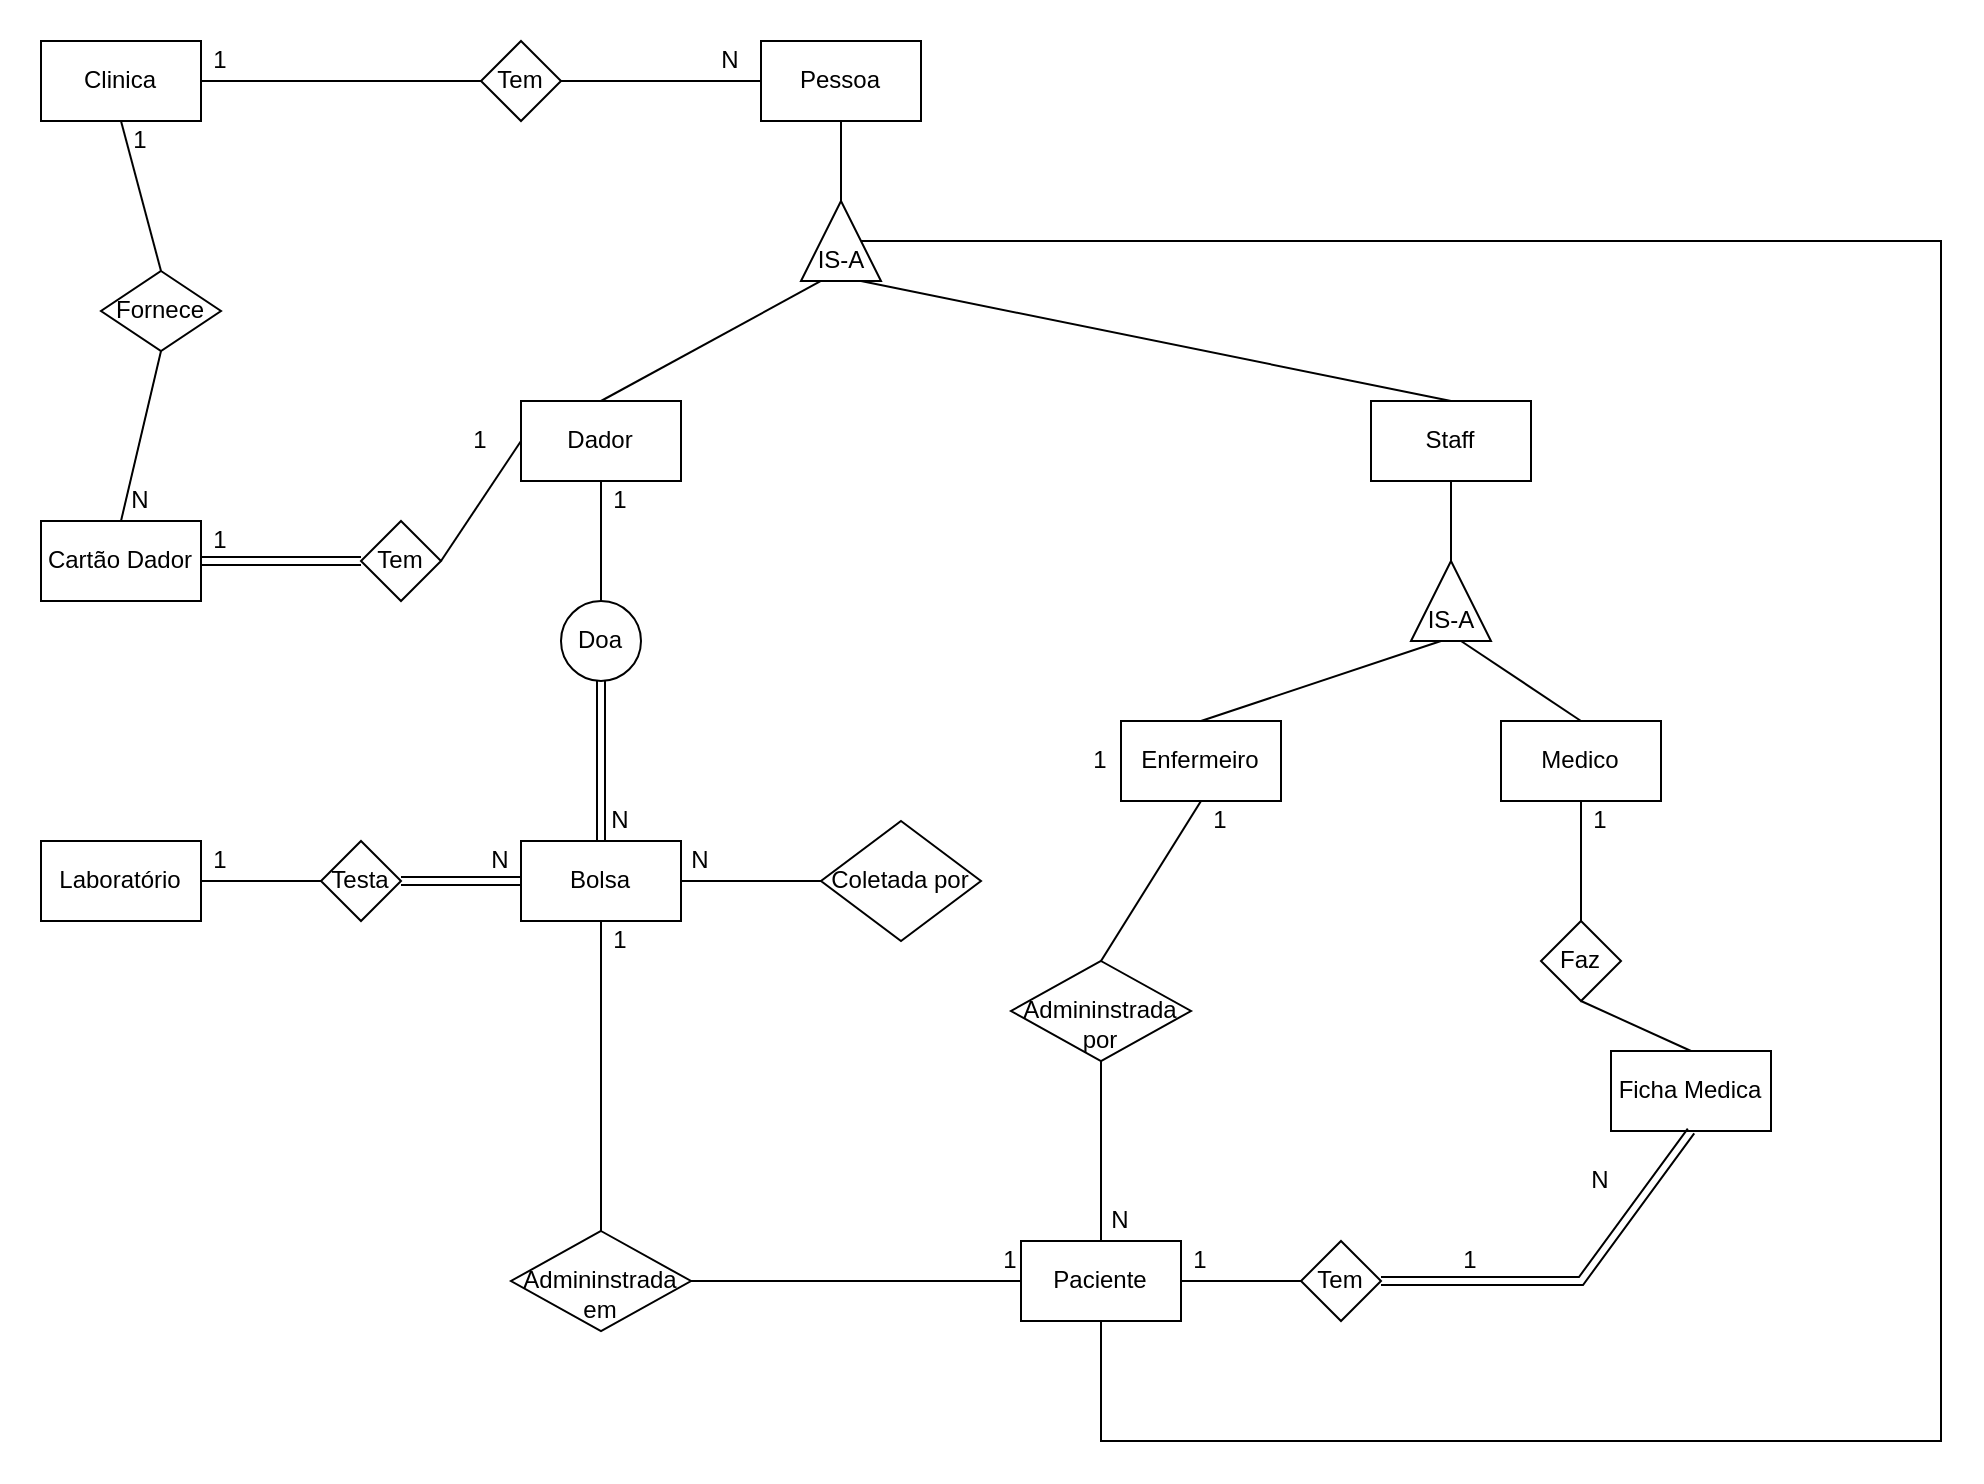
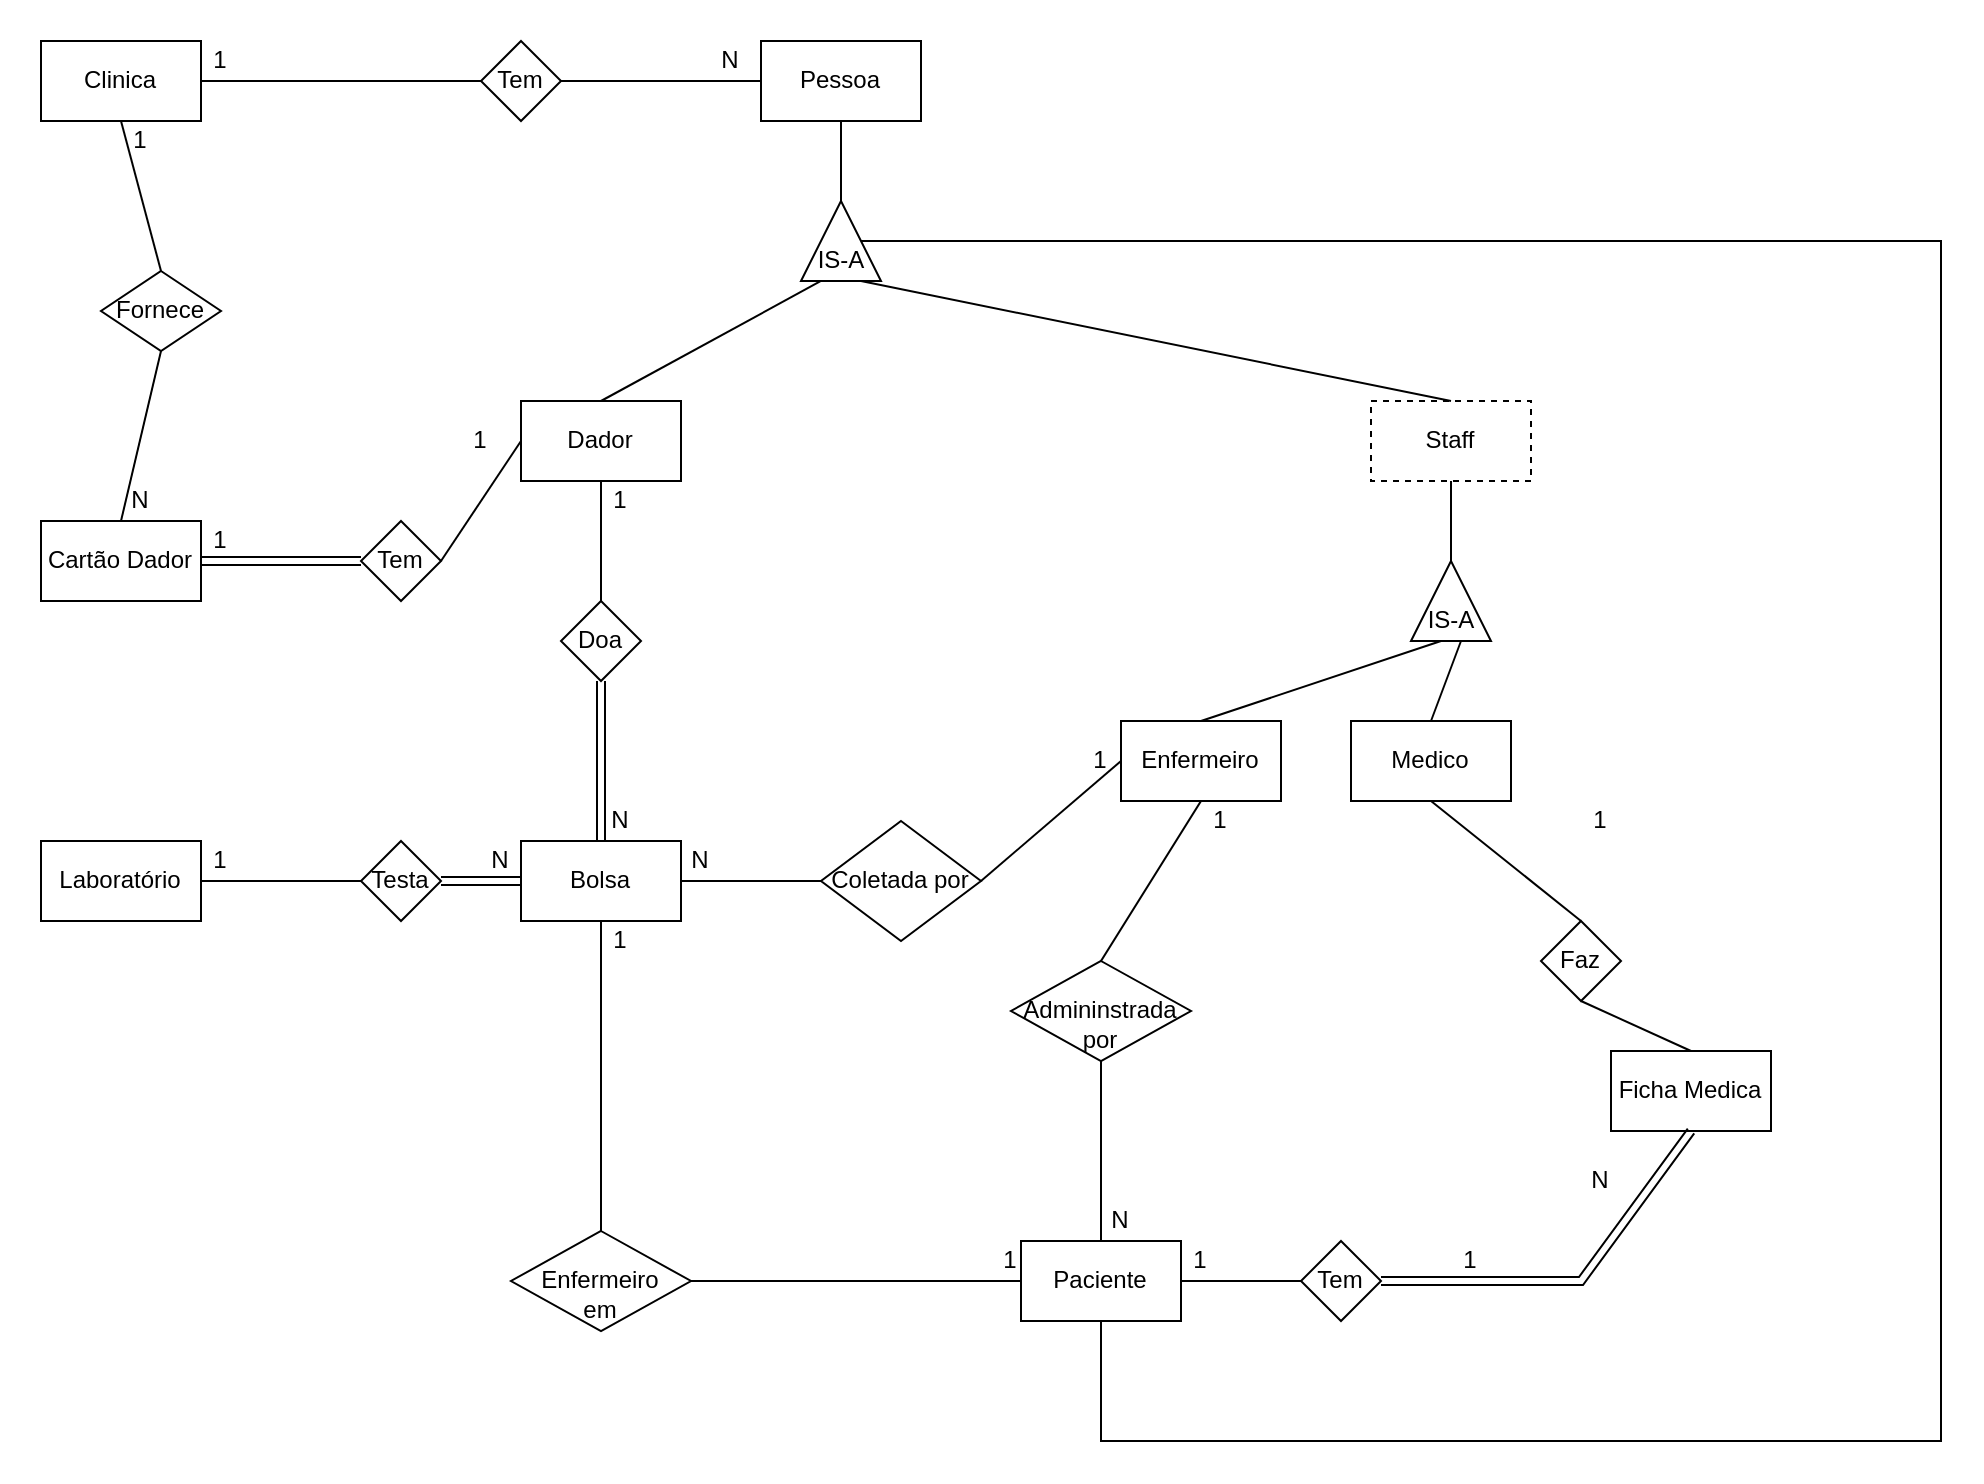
(1451, 441) -> (1451, 441)
(601, 641) -> (601, 641)
(1581, 761) -> (1431, 761)
none -> (1051, 821)
(361, 881) -> (401, 881)
(601, 1281) -> (601, 1281)
